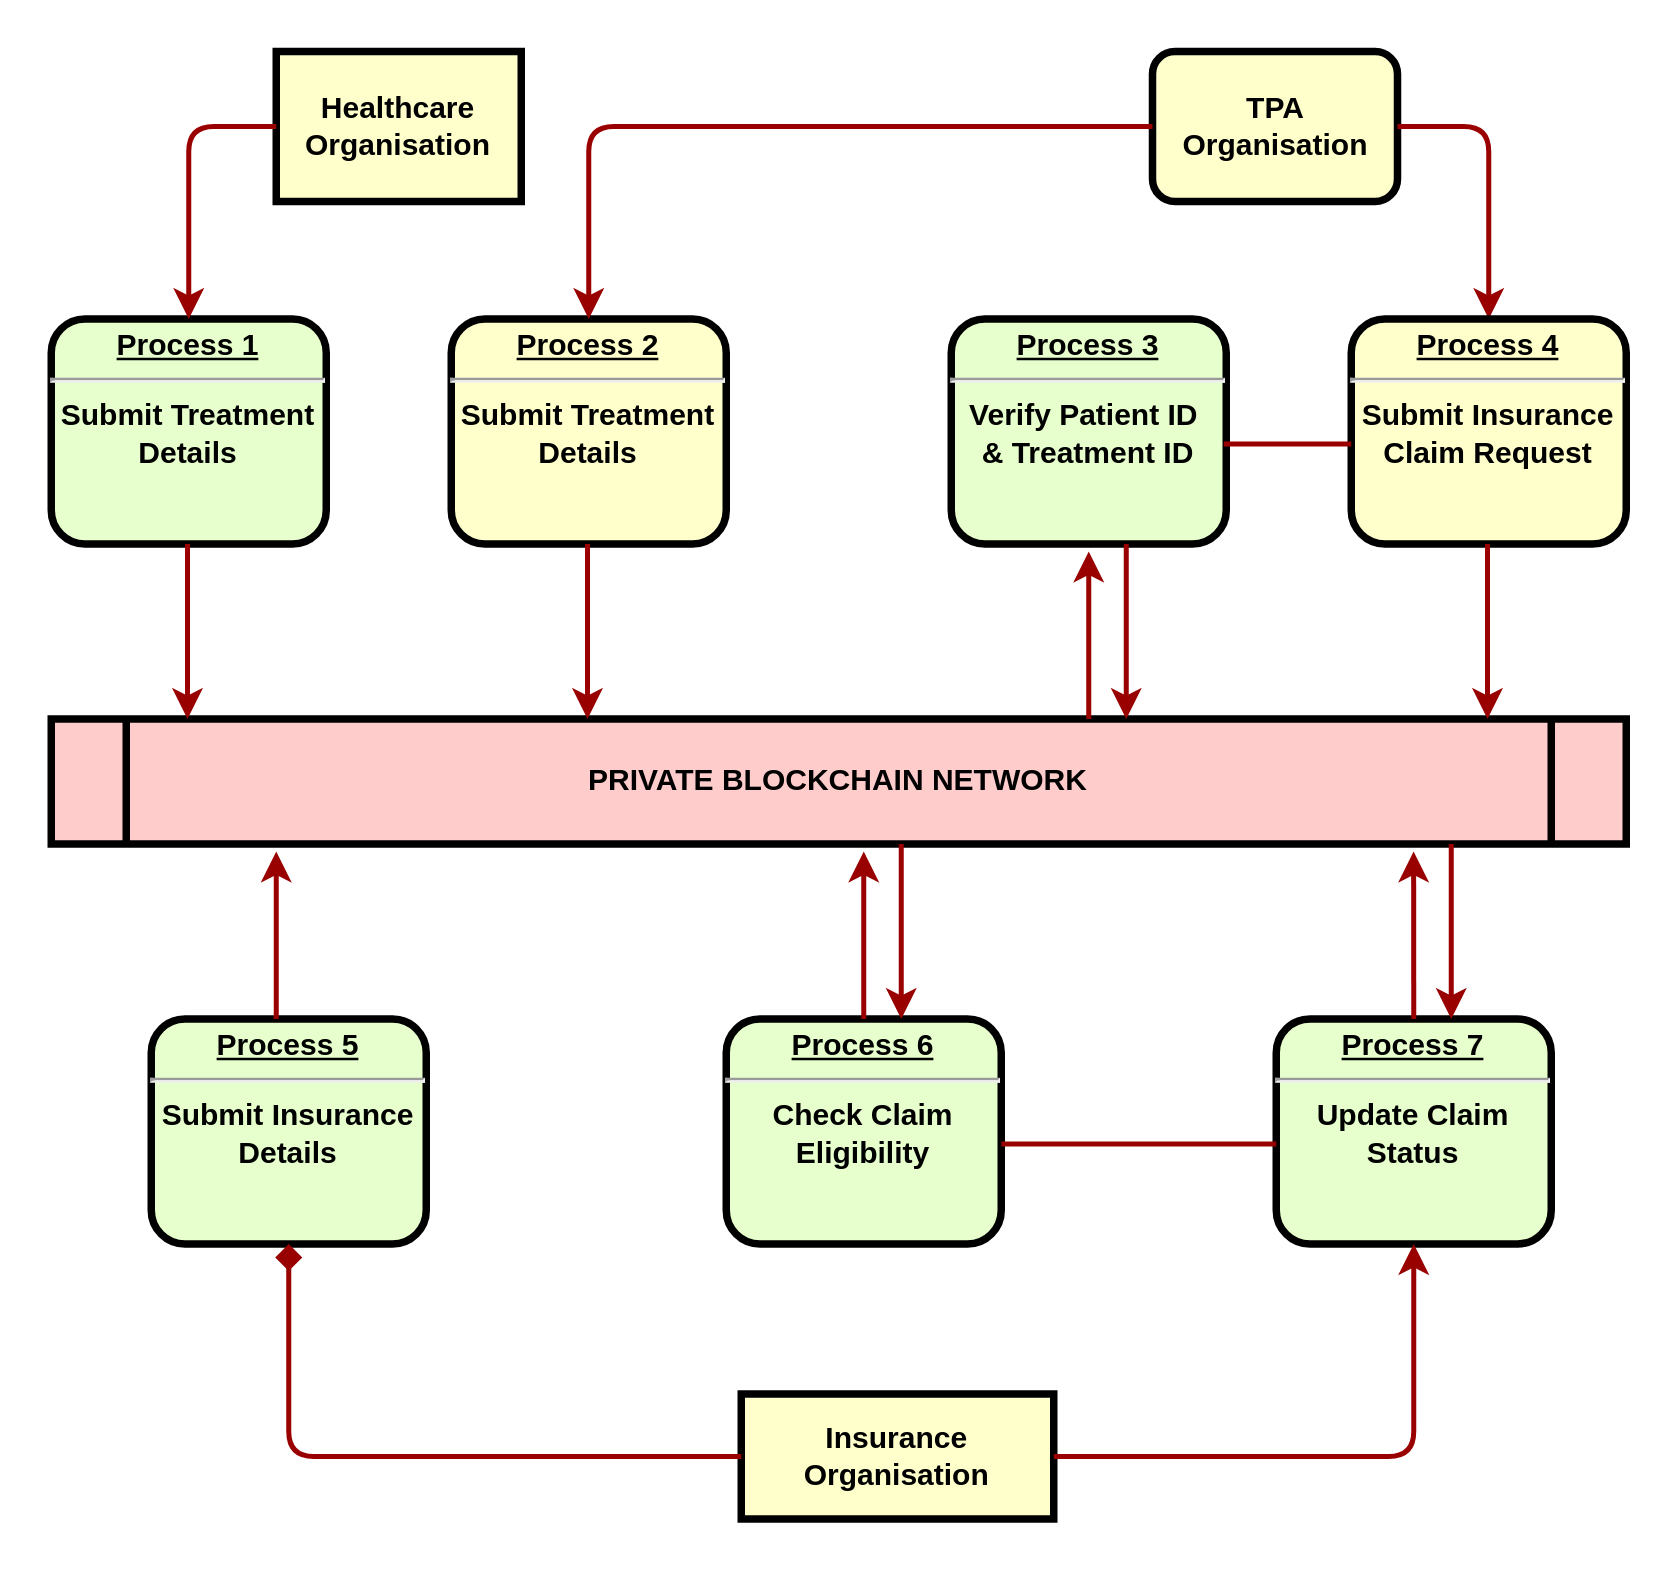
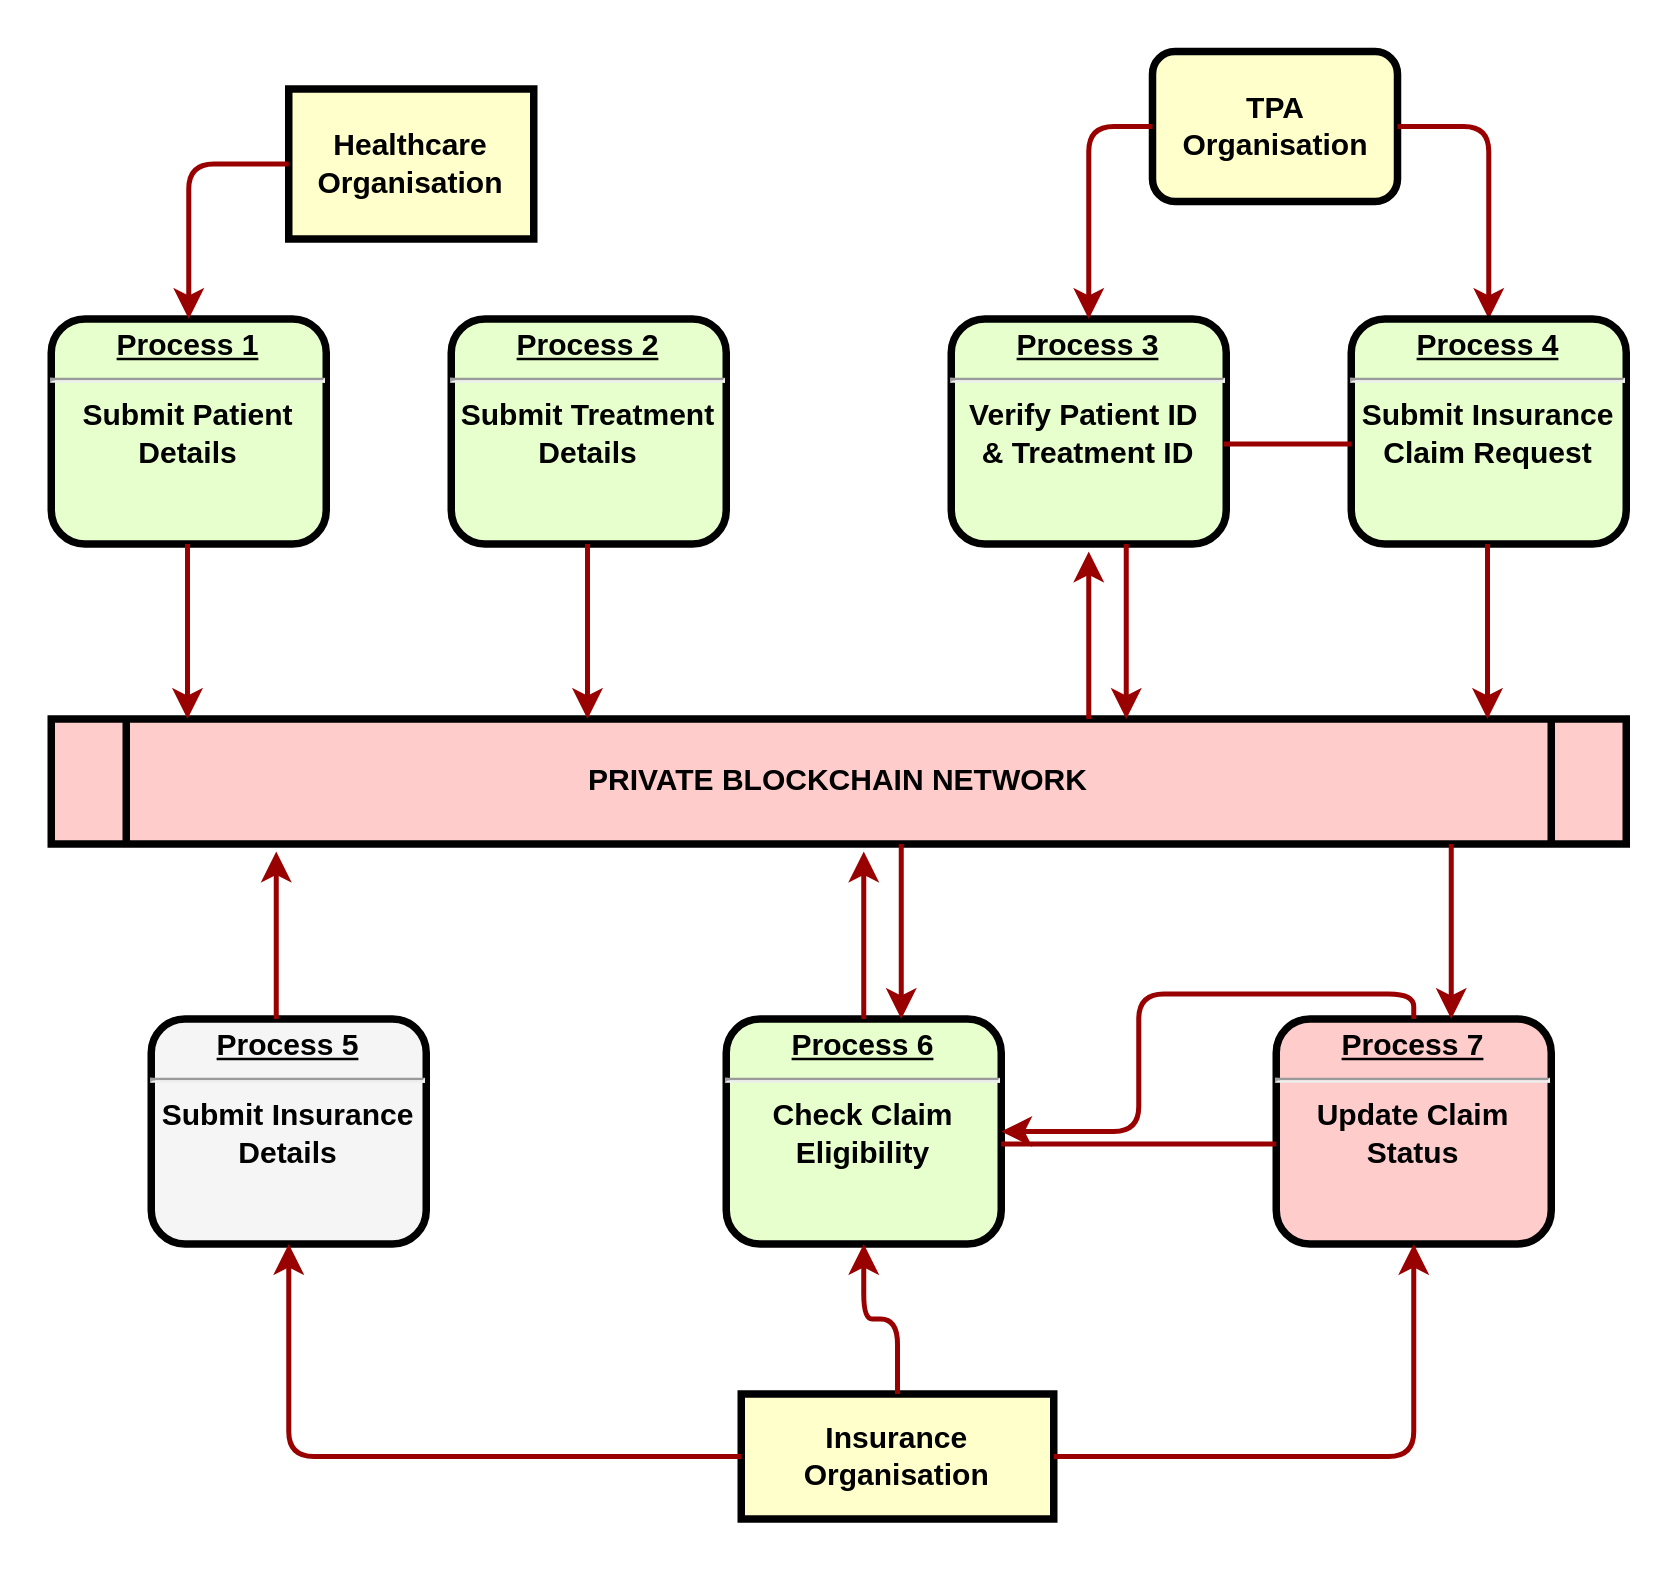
(399, 126) -> (411, 164)
(771, 126) -> (1089, 210)
(189, 319) -> (189, 319)
(589, 431) -> (589, 431)
(1489, 431) -> (1489, 431)
(1414, 937) -> (1165, 994)
(289, 1131) -> (289, 1131)
(1414, 1131) -> (1414, 1131)
(289, 1269) -> (289, 1268)
none -> (891, 1323)
